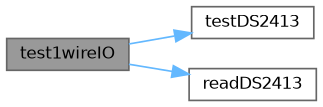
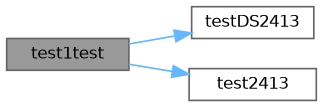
(68, 54) -> (68, 54)
(253, 85) -> (253, 85)
